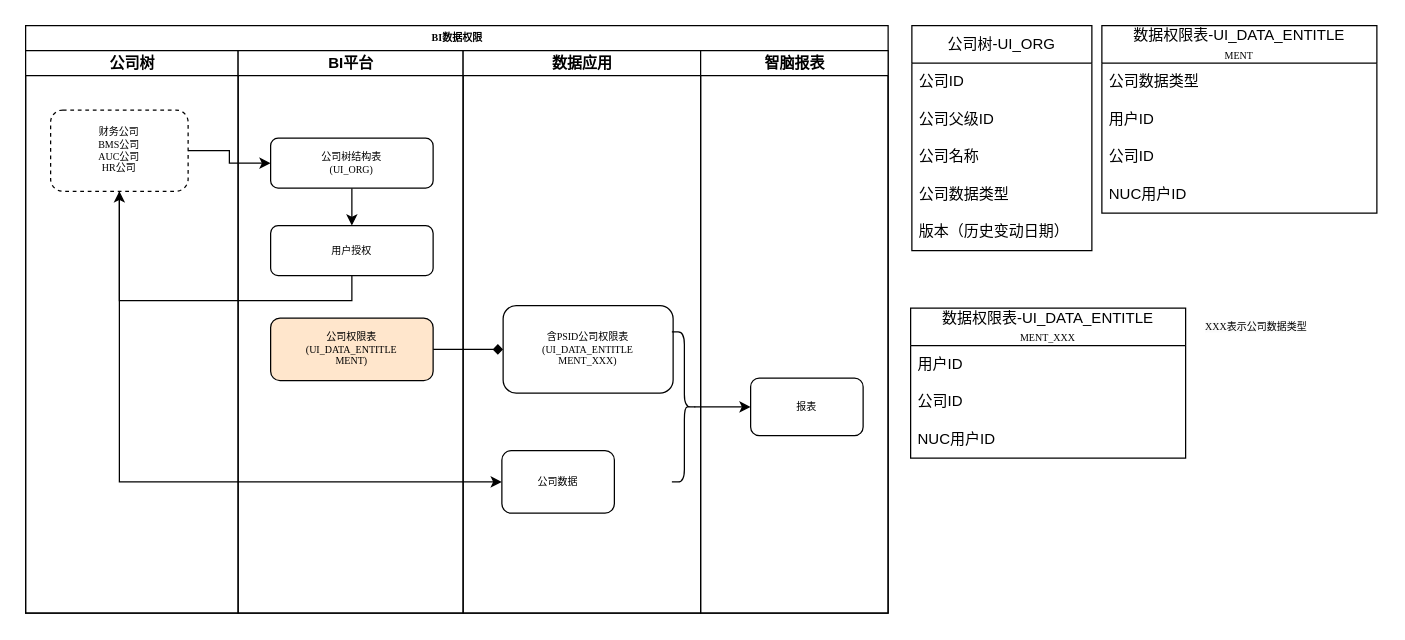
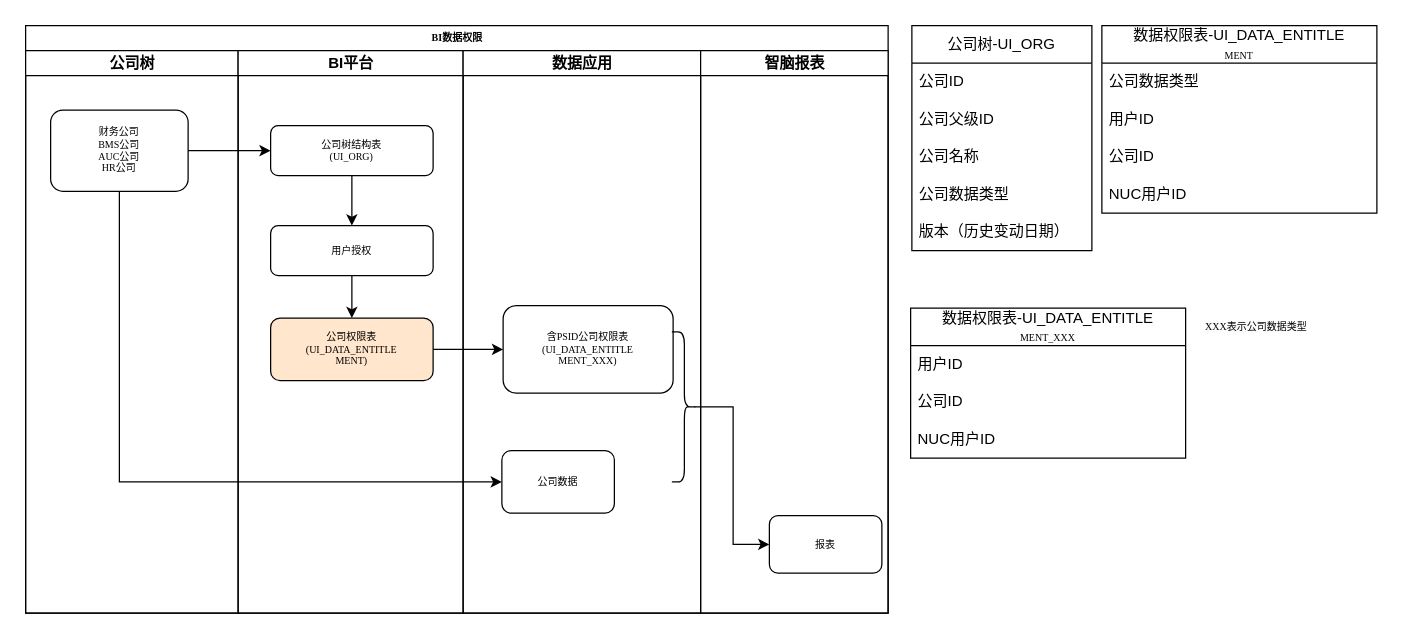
(119, 151) -> (119, 151)
(352, 163) -> (352, 151)
(241, 301) -> (352, 304)
(492, 349) -> (493, 349)
(807, 407) -> (826, 544)
